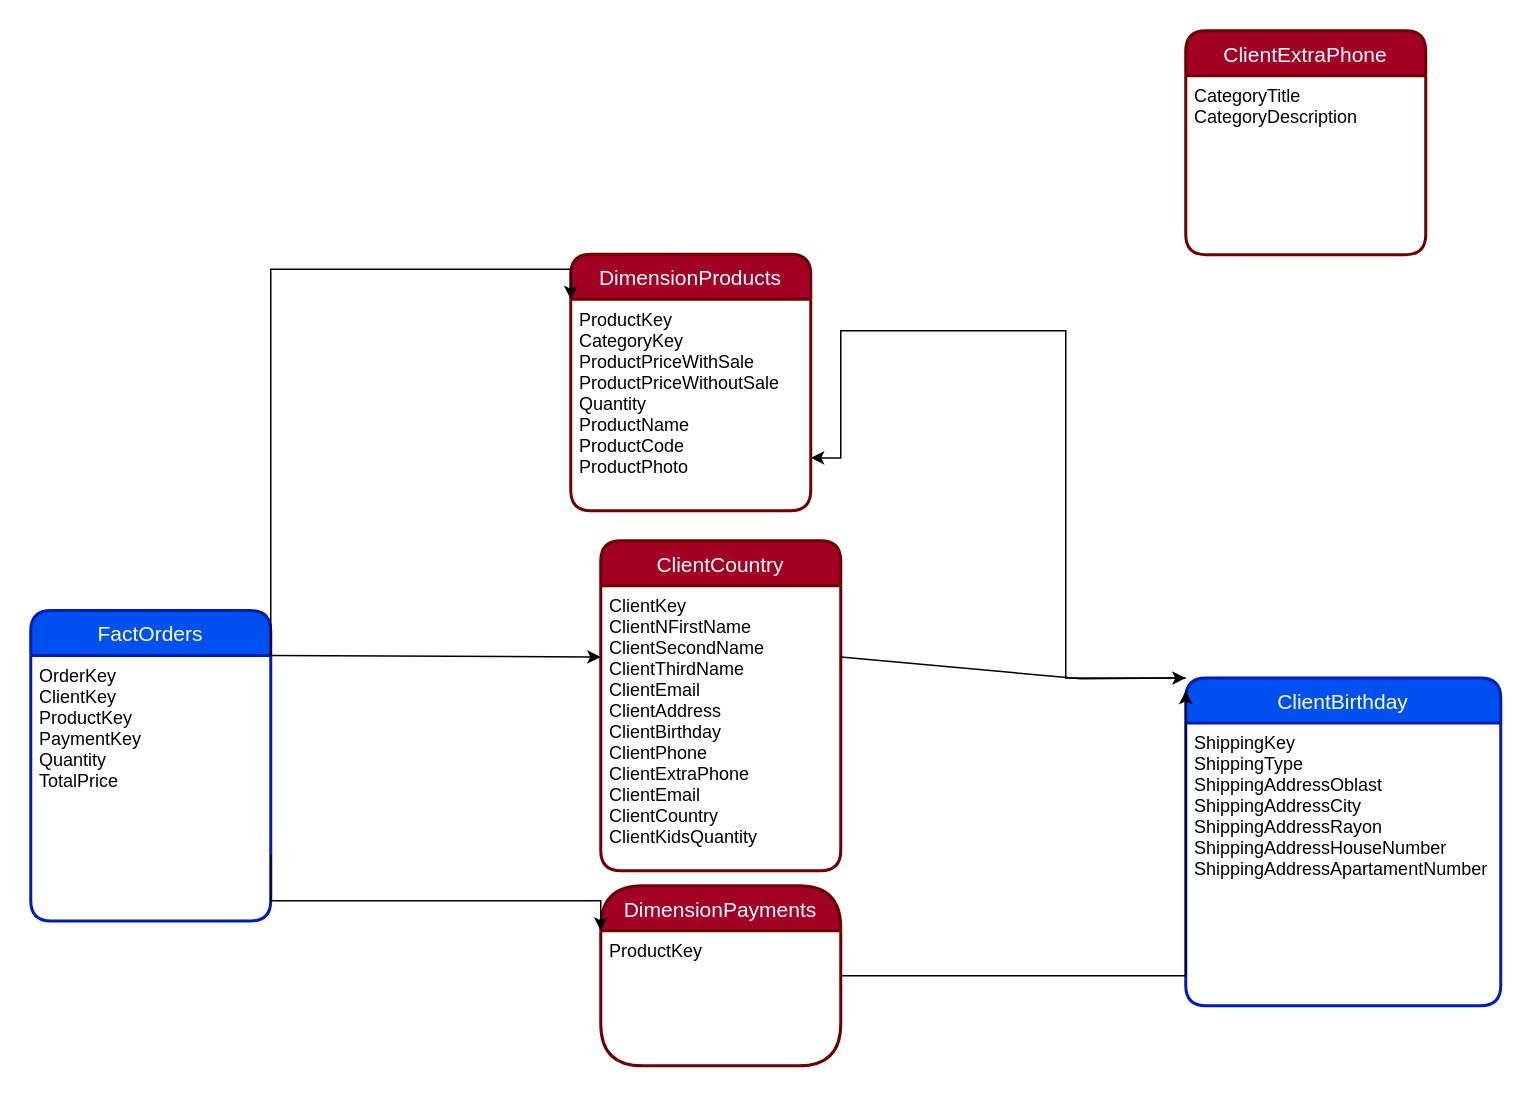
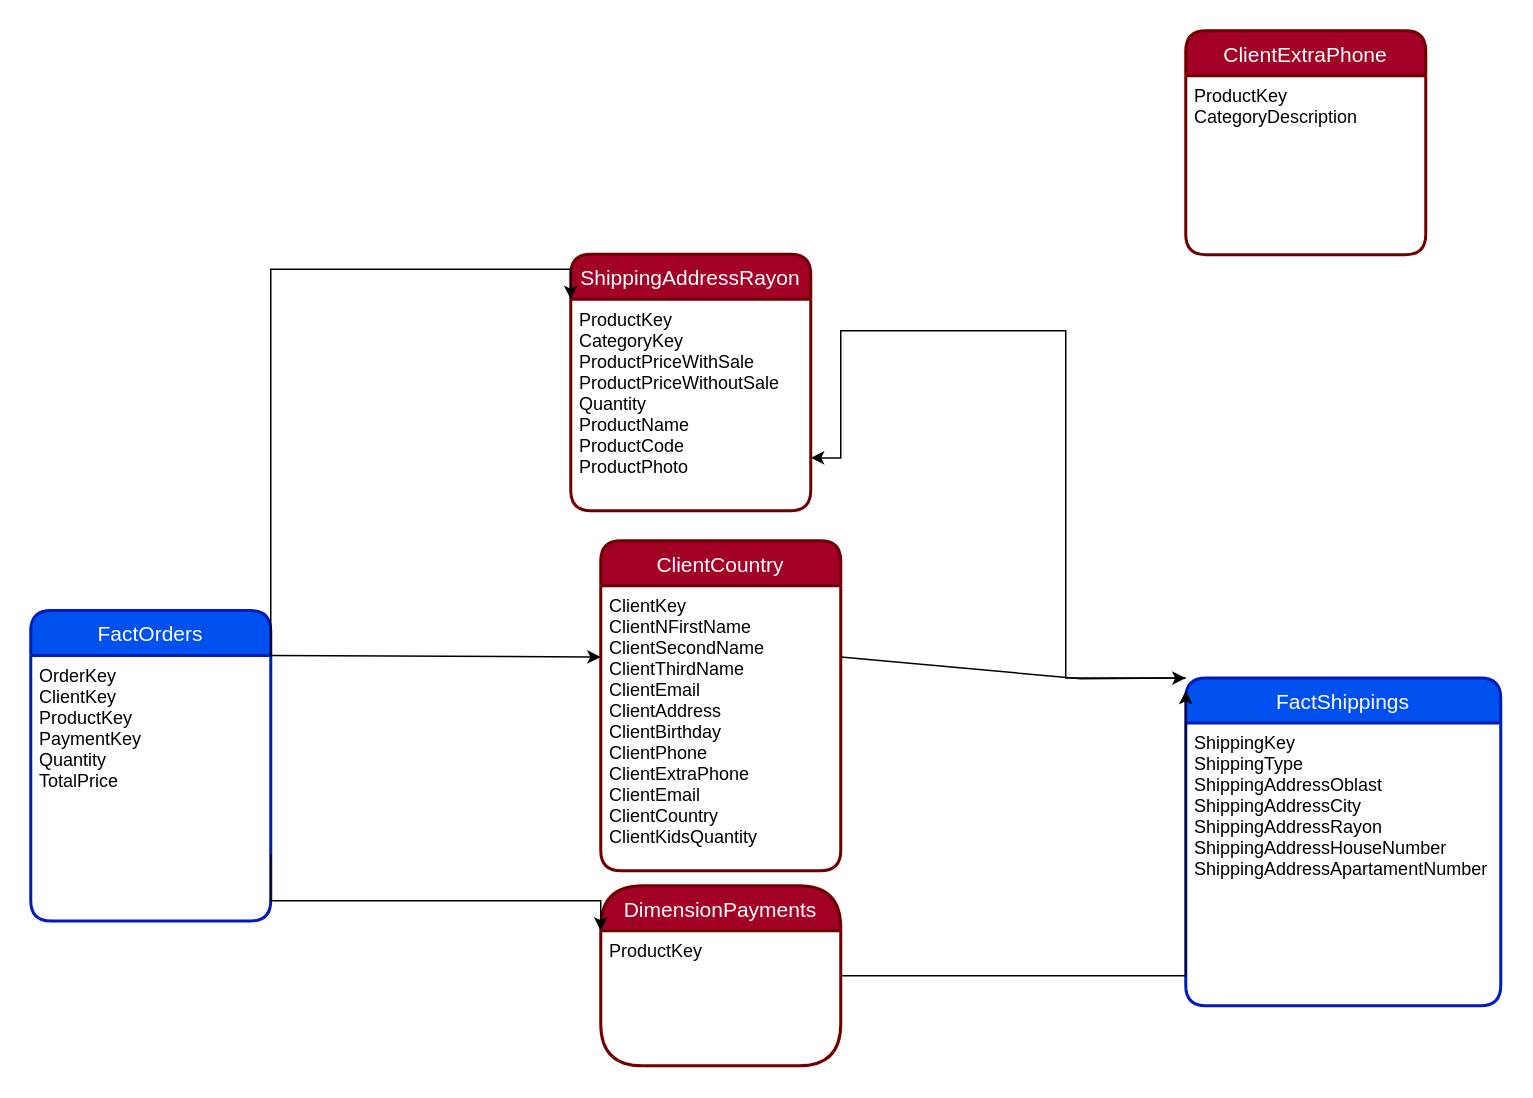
(1255, 96) -> (1244, 96)
(690, 278) -> (690, 278)
(1343, 702) -> (1343, 702)
